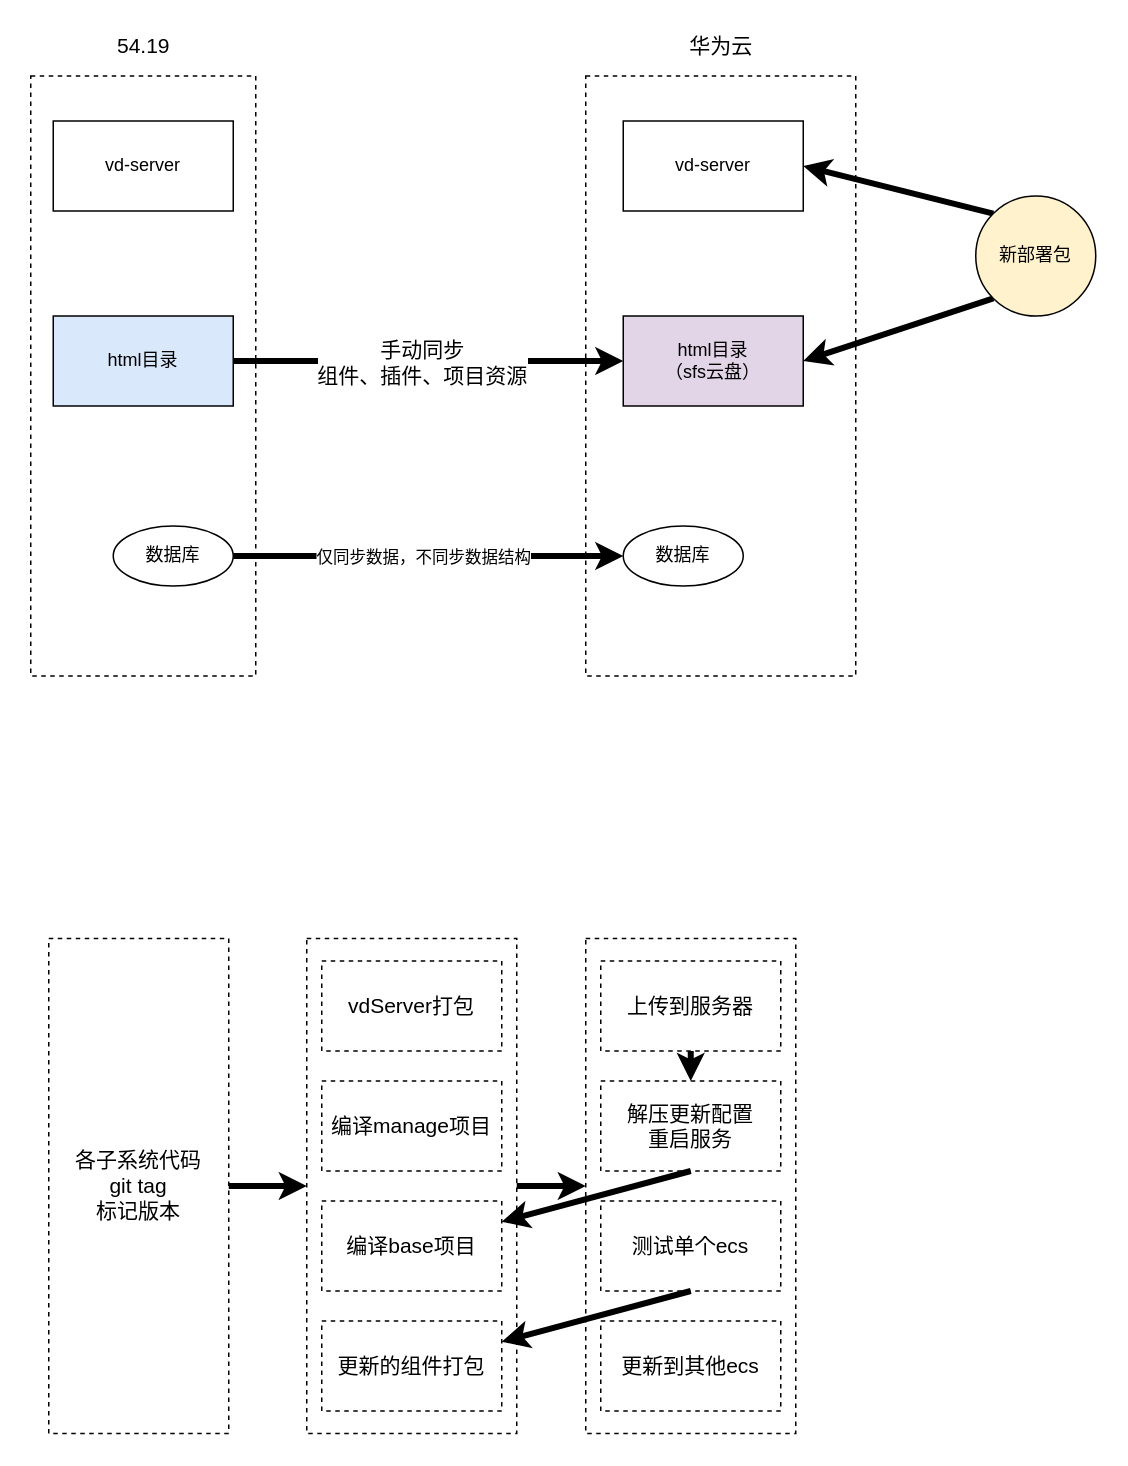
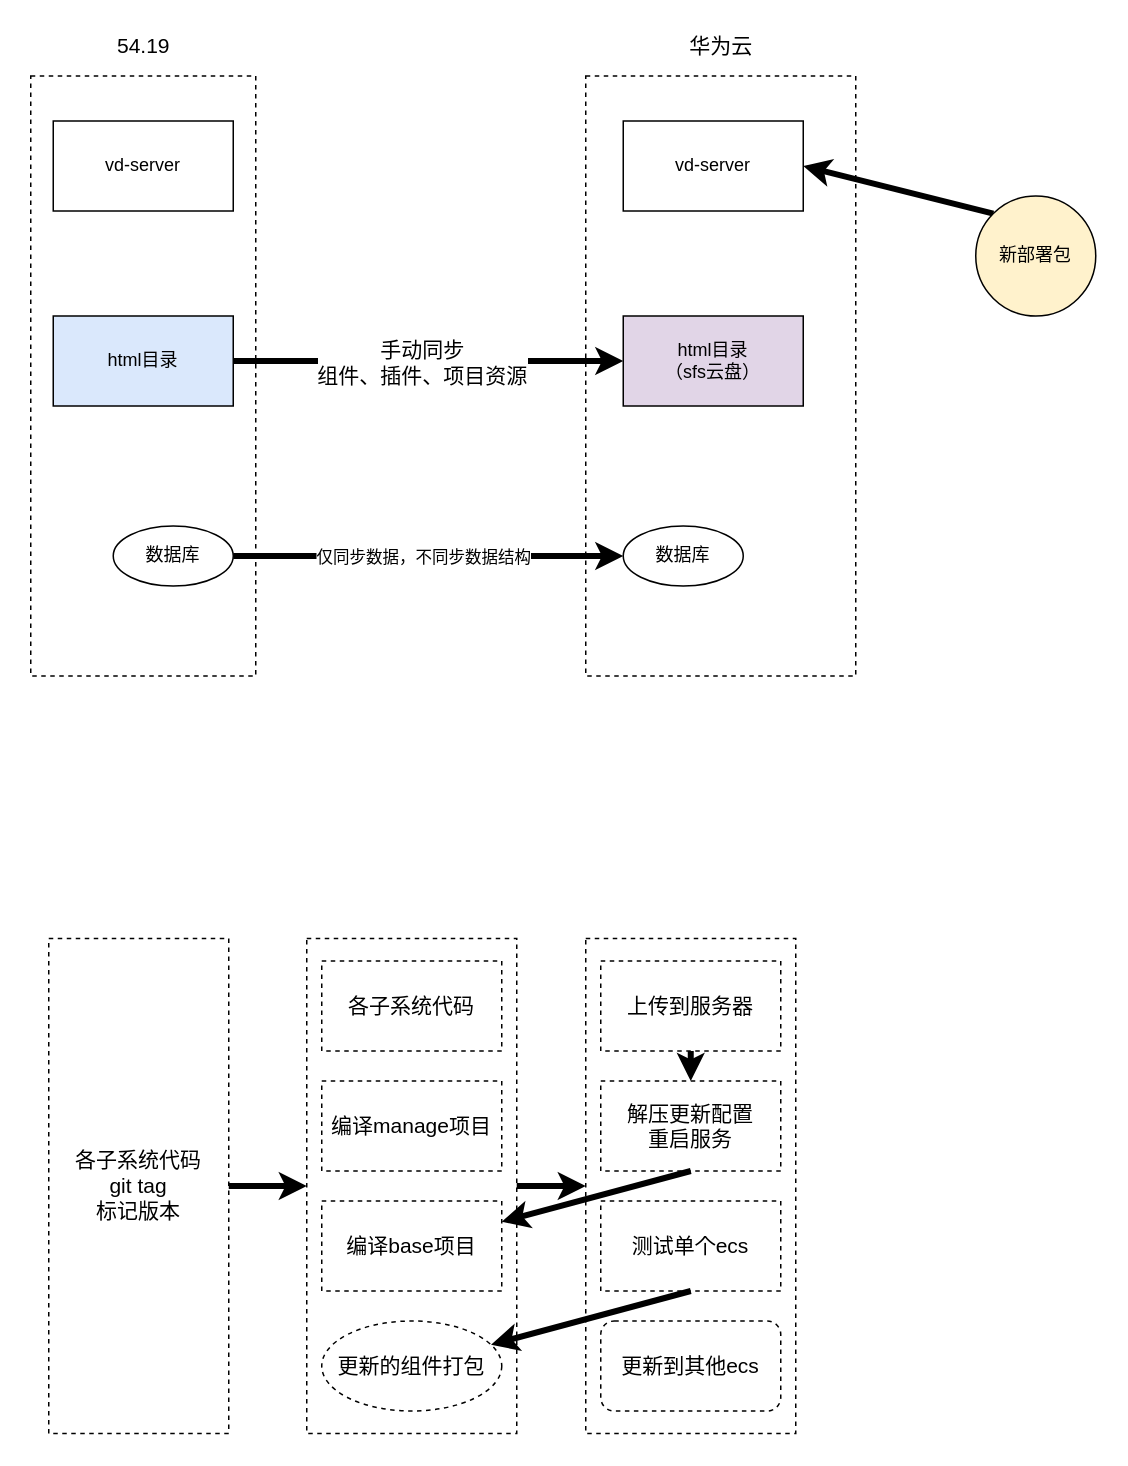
(907, 327) -> none
(412, 1006) -> (412, 1006)
(412, 1366) -> (412, 1366)
(691, 1366) -> (691, 1366)
